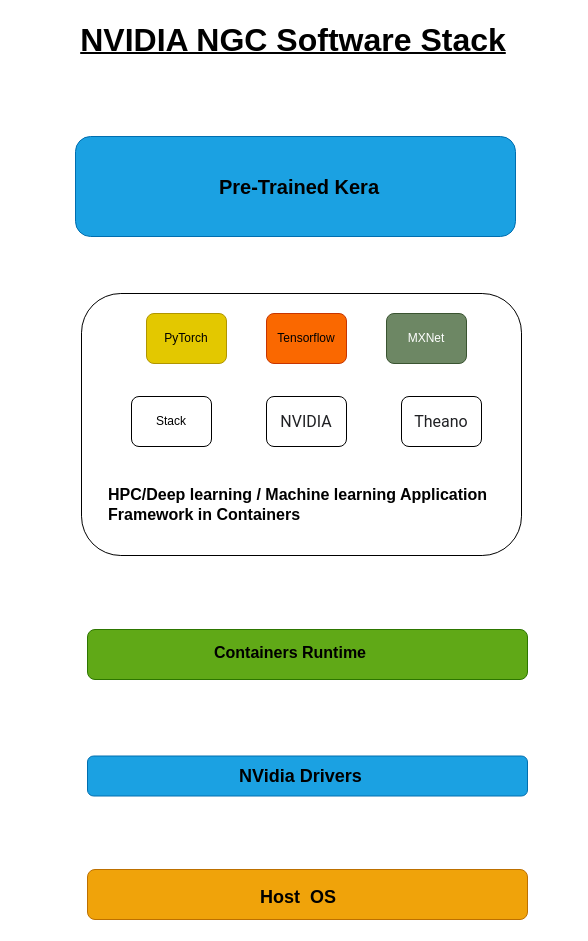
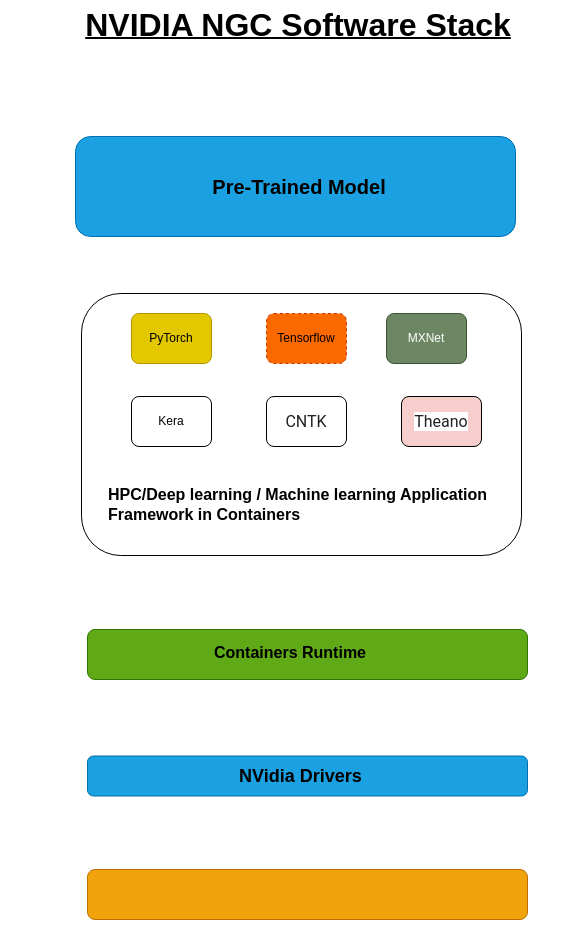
(294, 41) -> (299, 26)
(300, 187) -> (300, 187)
(187, 339) -> (172, 339)
(307, 339) -> (307, 339)
(172, 422) -> (172, 422)
(307, 422) -> (307, 422)
(442, 422) -> (442, 422)
(354, 897) -> none
